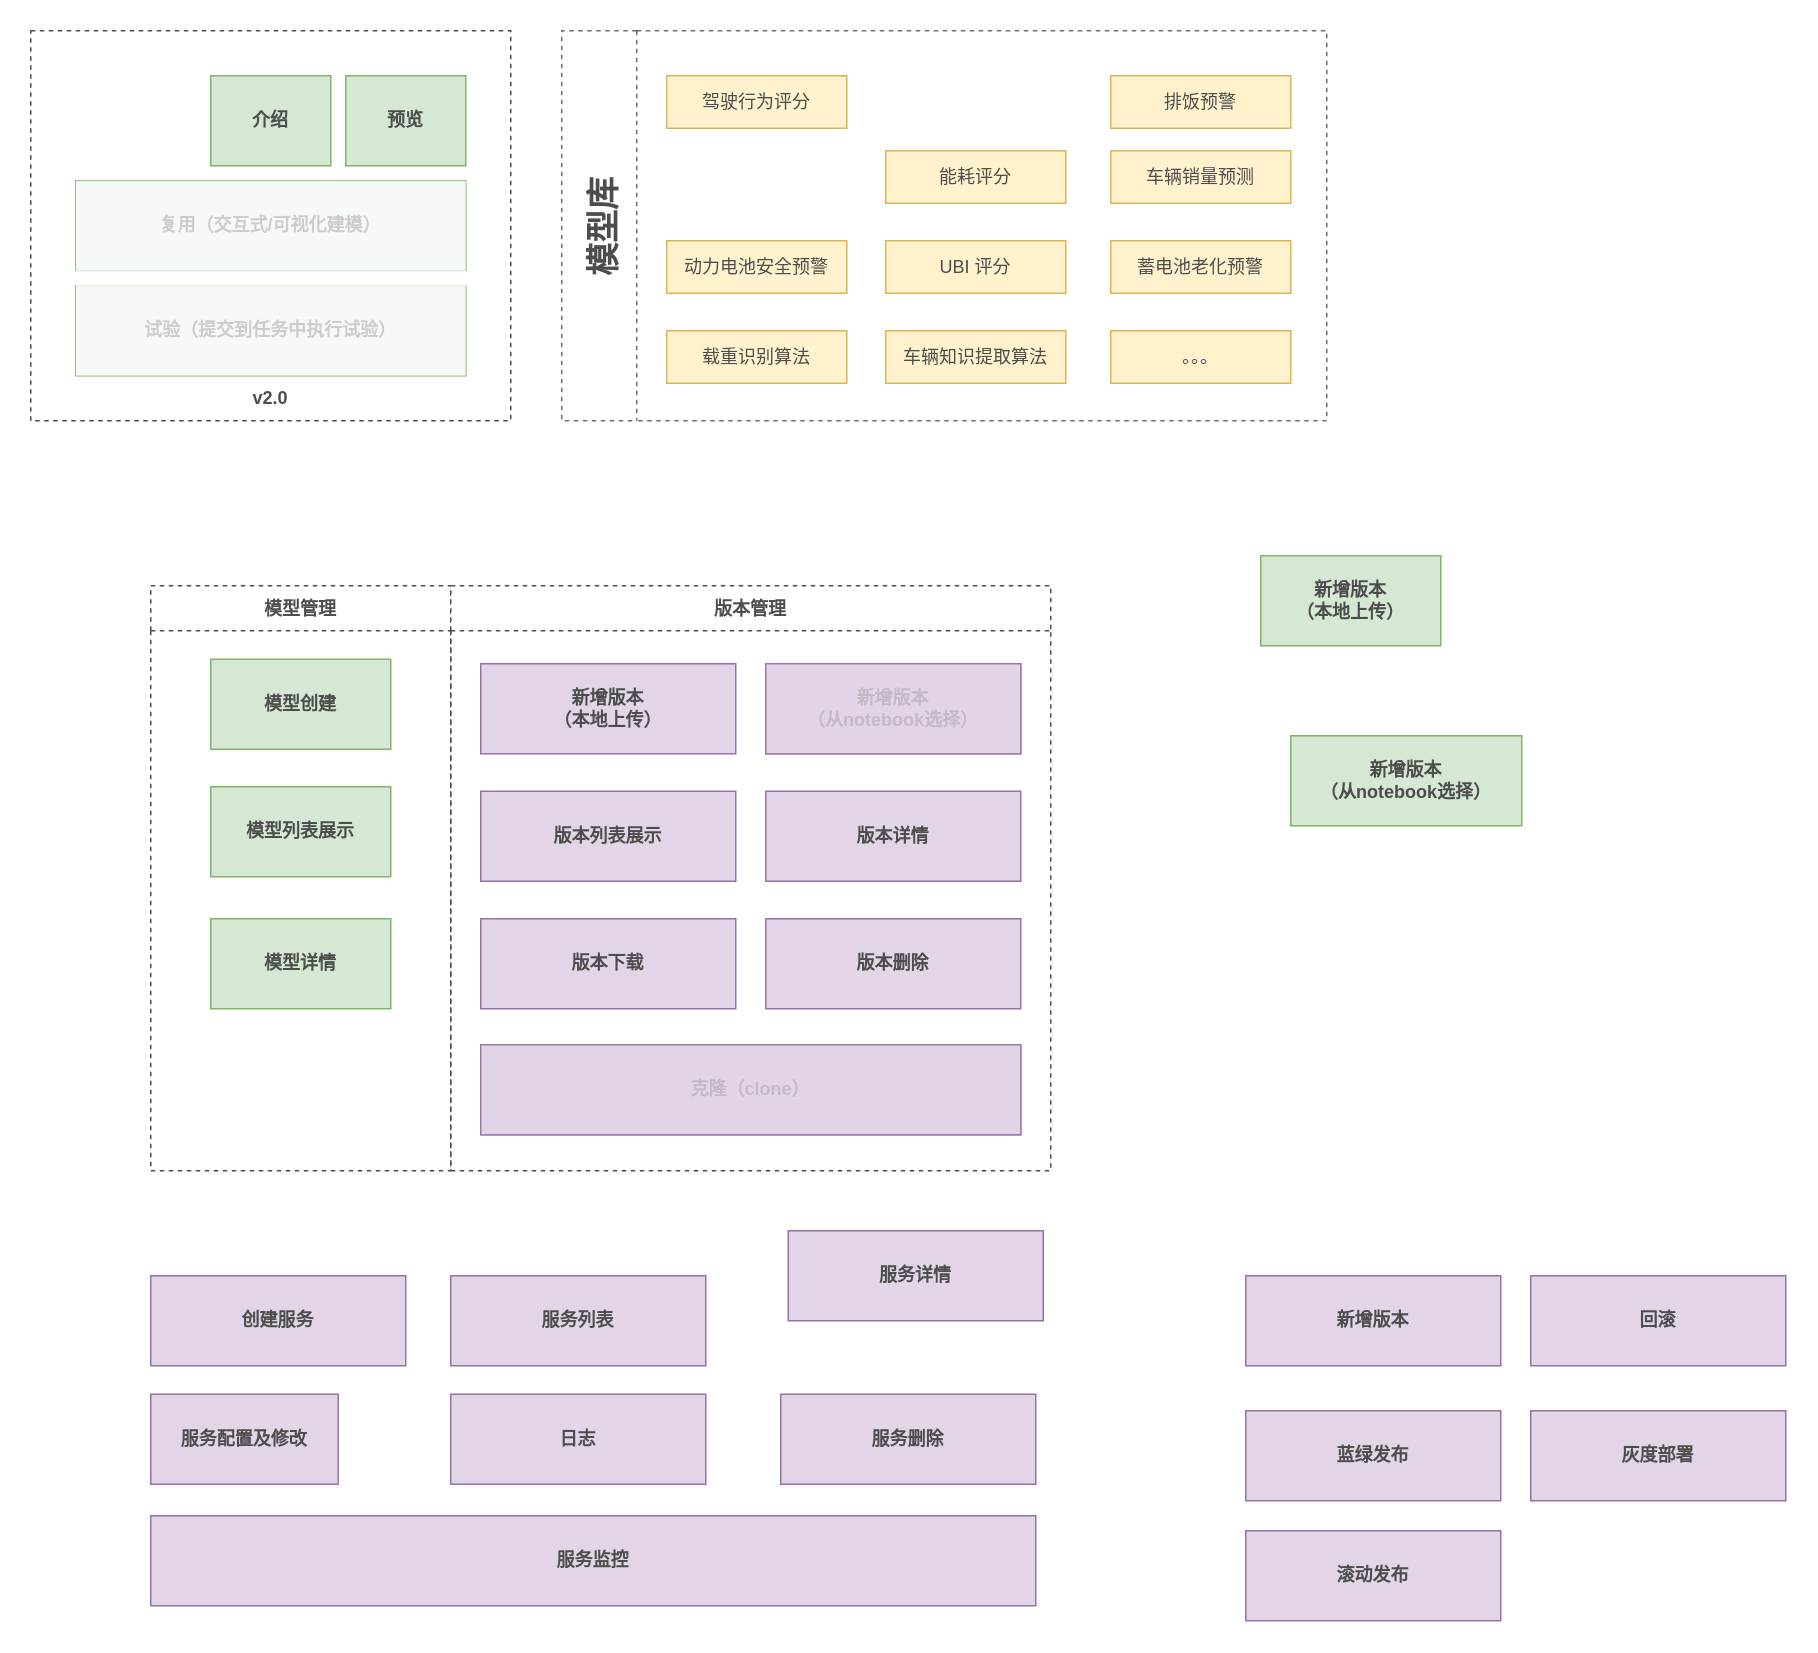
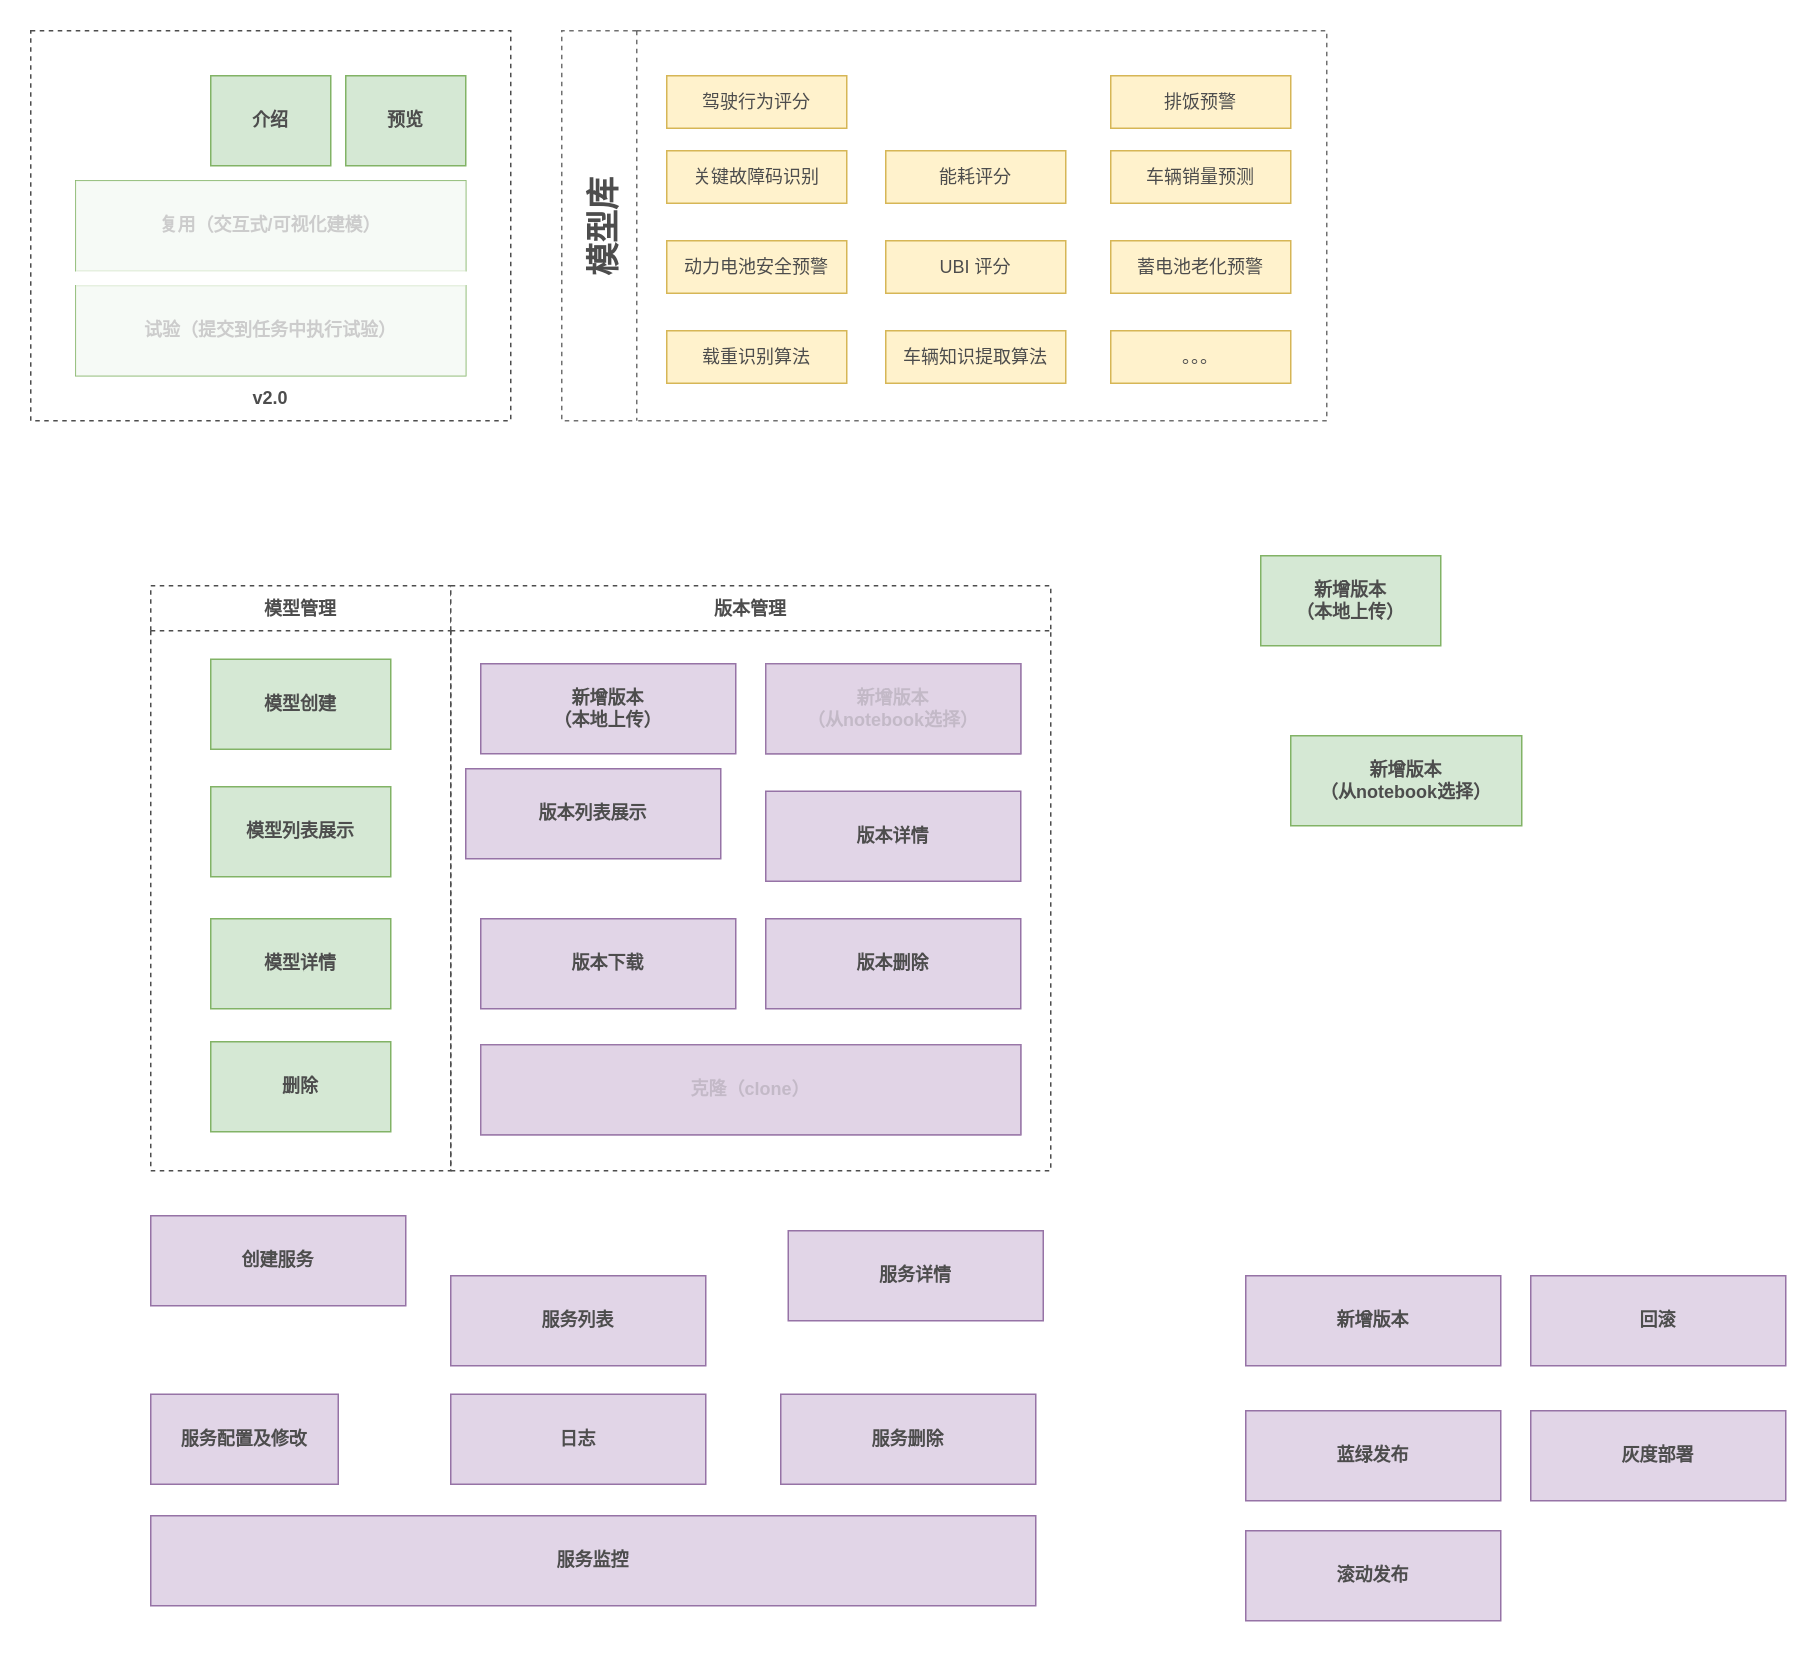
none -> (757, 177)
(608, 836) -> (593, 814)
none -> (301, 1087)
(278, 1321) -> (278, 1261)
